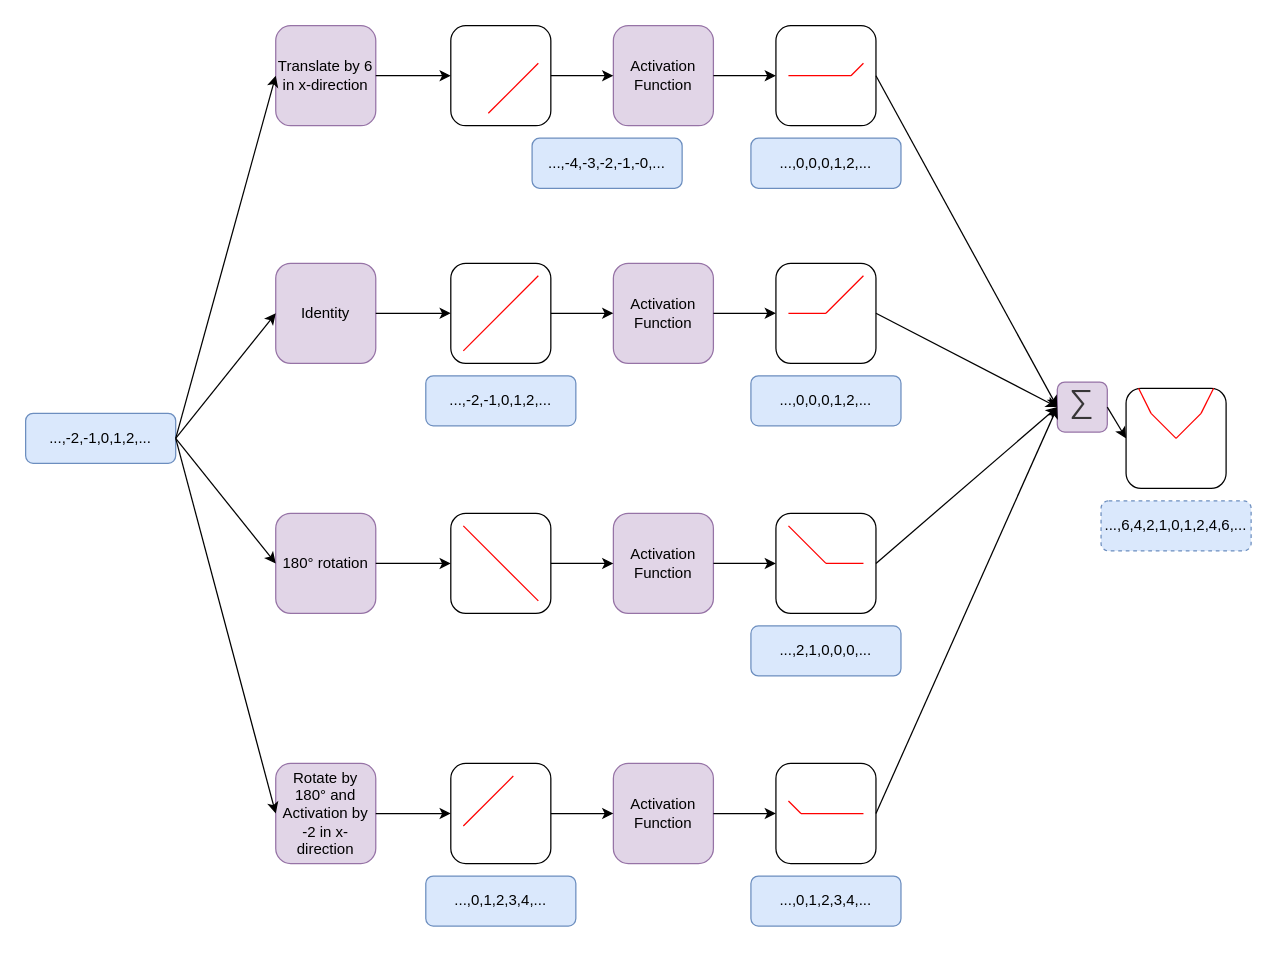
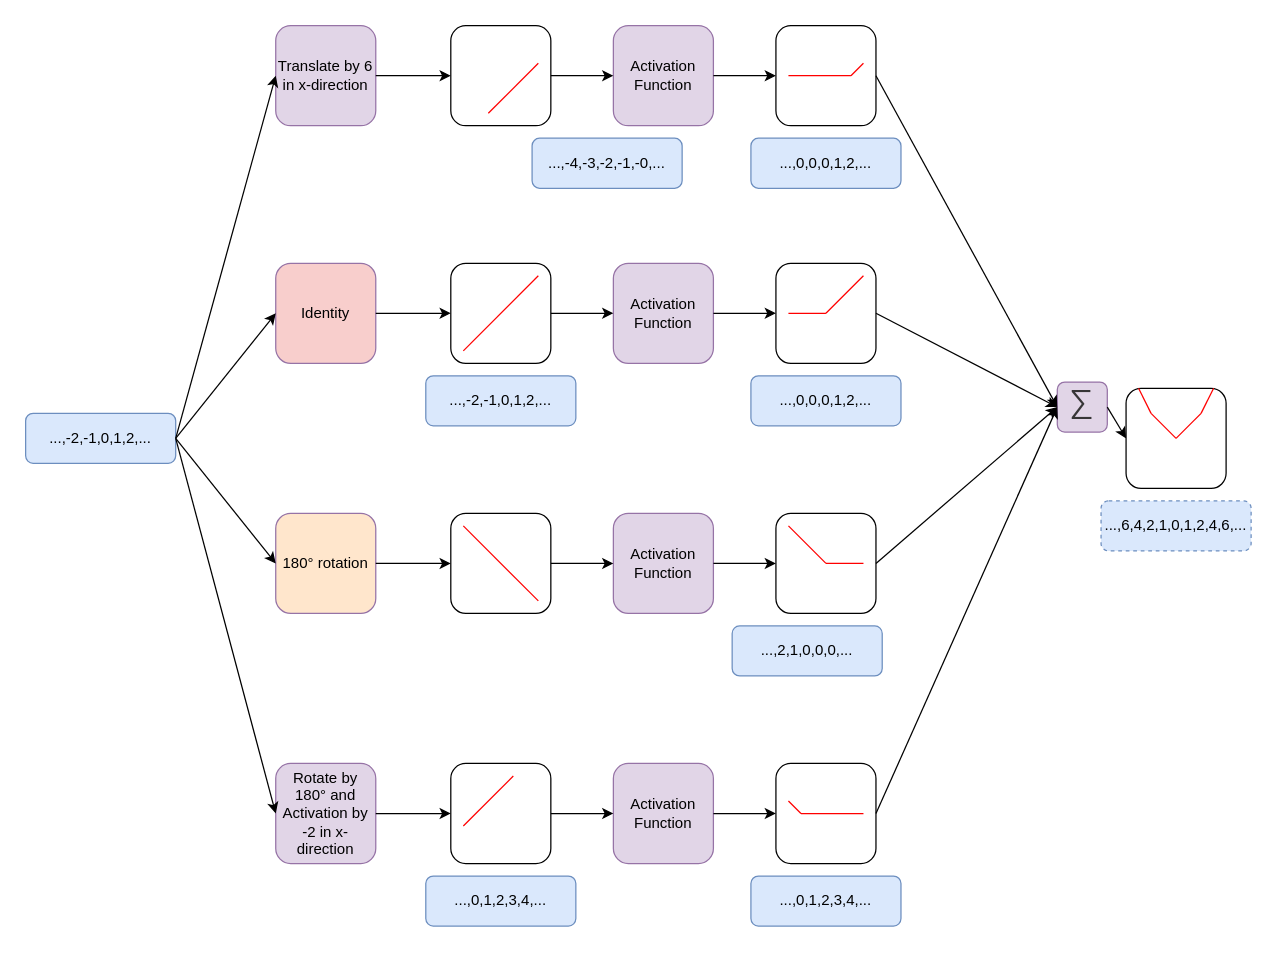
(326, 313) -> (326, 313)
(326, 563) -> (326, 563)
(826, 651) -> (807, 651)
